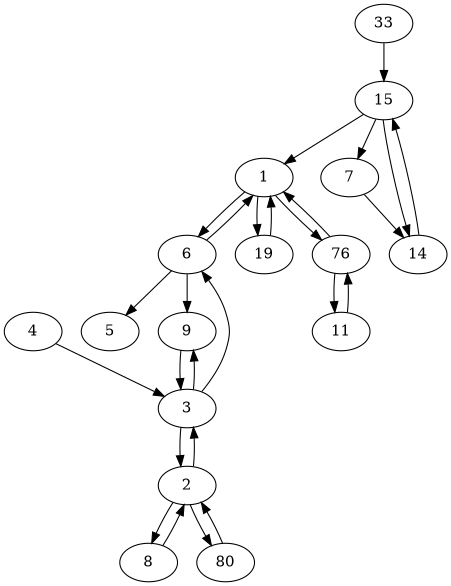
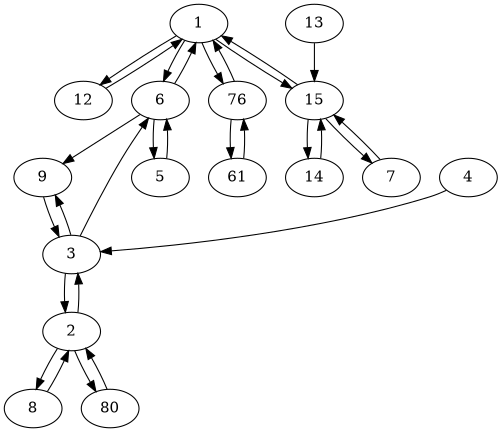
(384, 24) -> (314, 24)
none -> (249, 62)
none -> (168, 144)
(380, 212) -> (362, 140)
(264, 255) -> (83, 101)
(341, 332) -> (237, 178)
